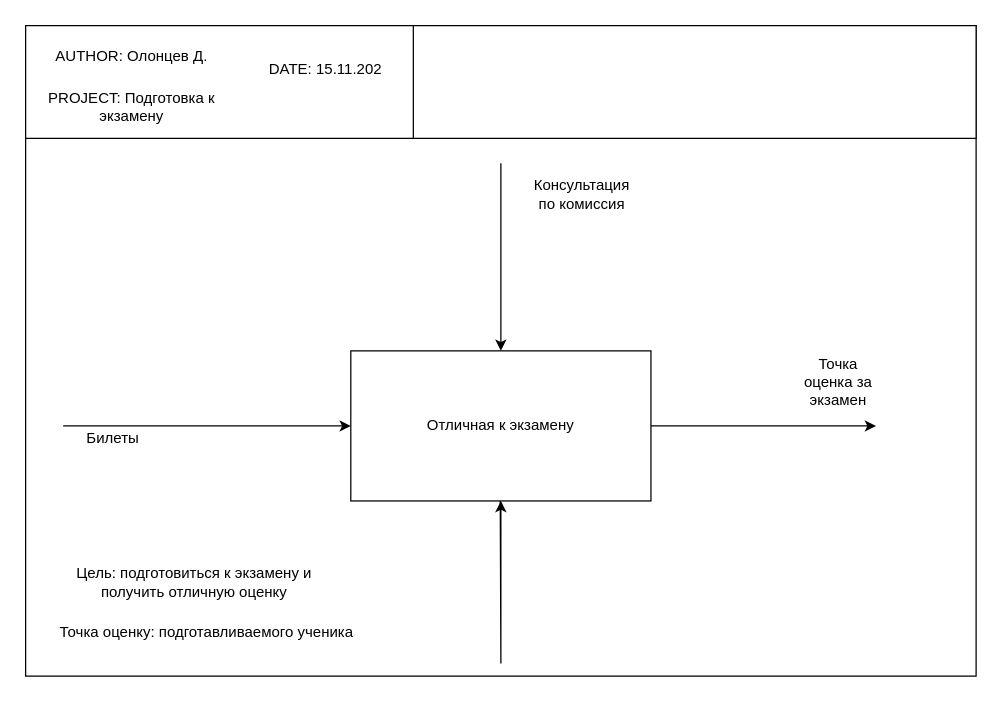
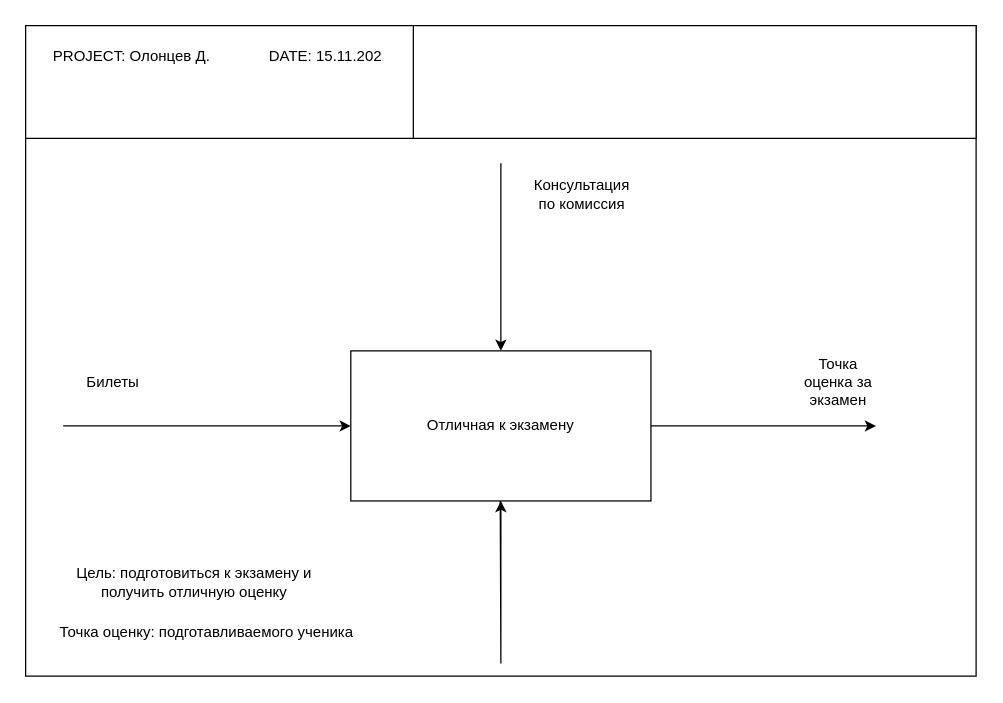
(132, 57) -> (132, 57)
(326, 69) -> (326, 57)
(132, 107) -> none
(113, 438) -> (113, 382)
